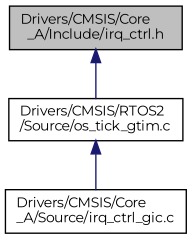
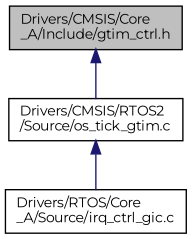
(96, 28) -> (96, 28)
(96, 211) -> (96, 211)
